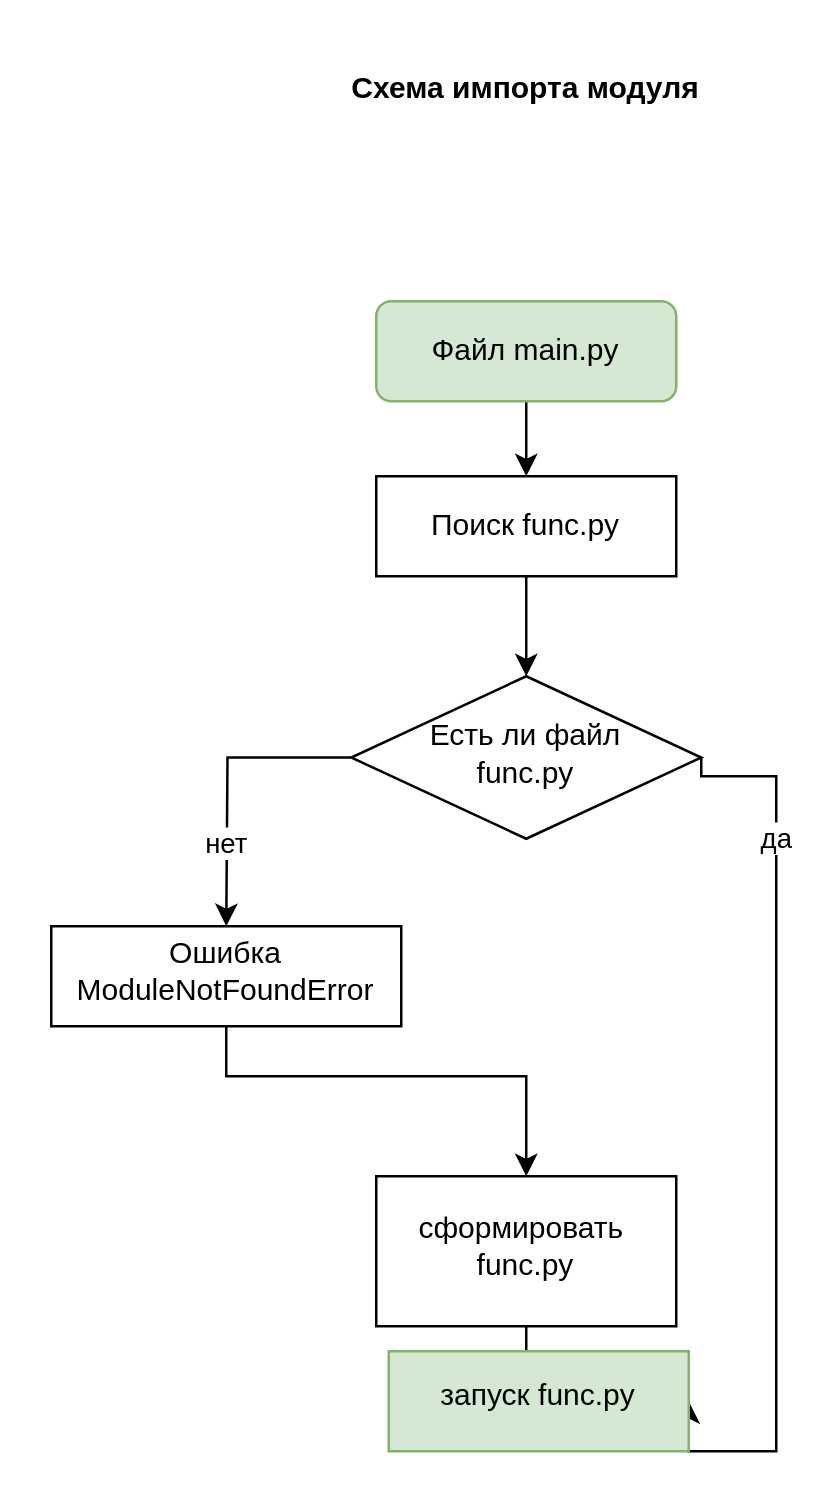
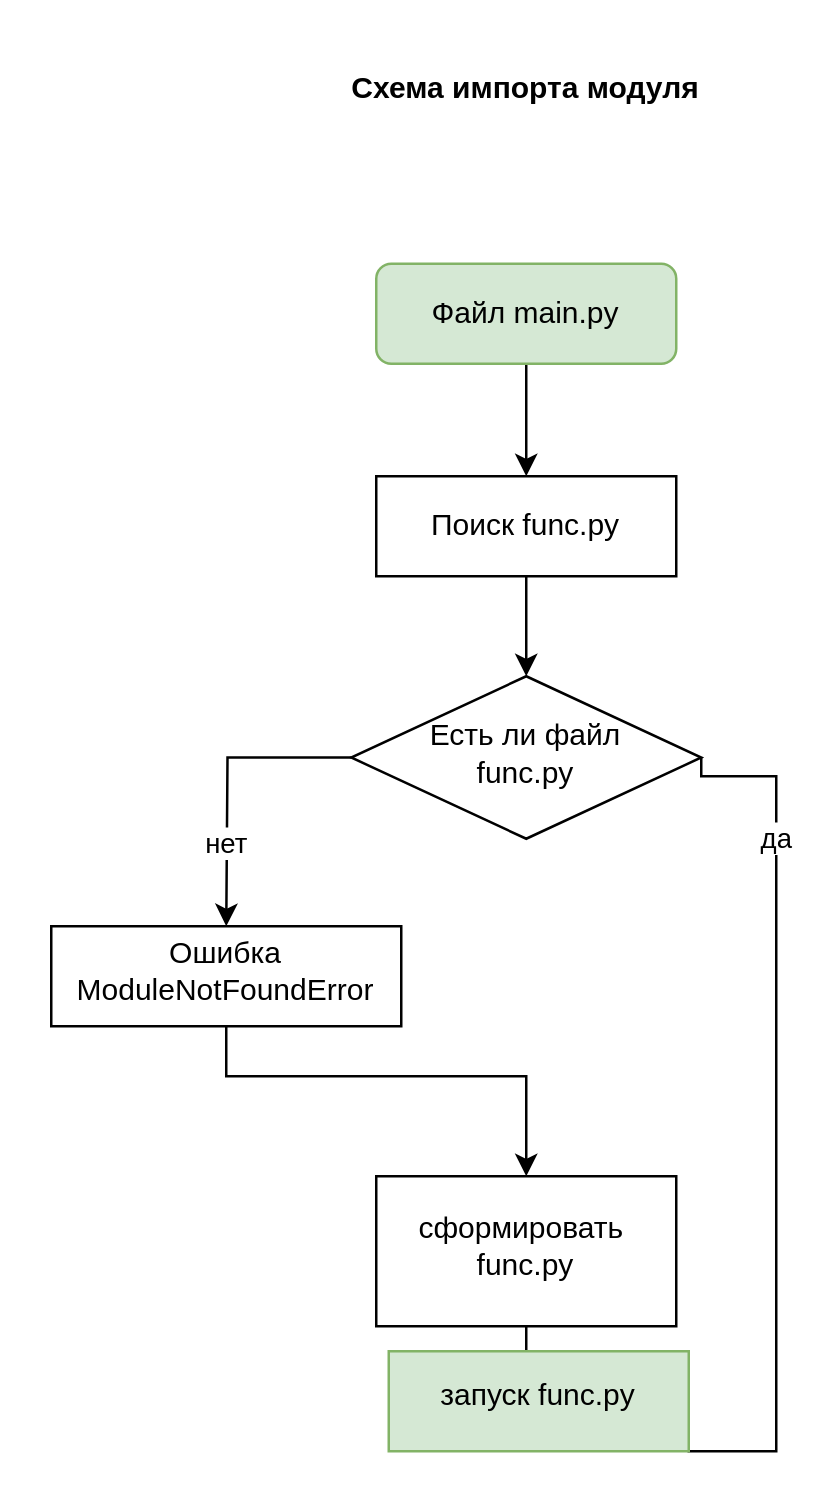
(526, 351) -> (526, 314)
(689, 1419) -> (689, 1412)
